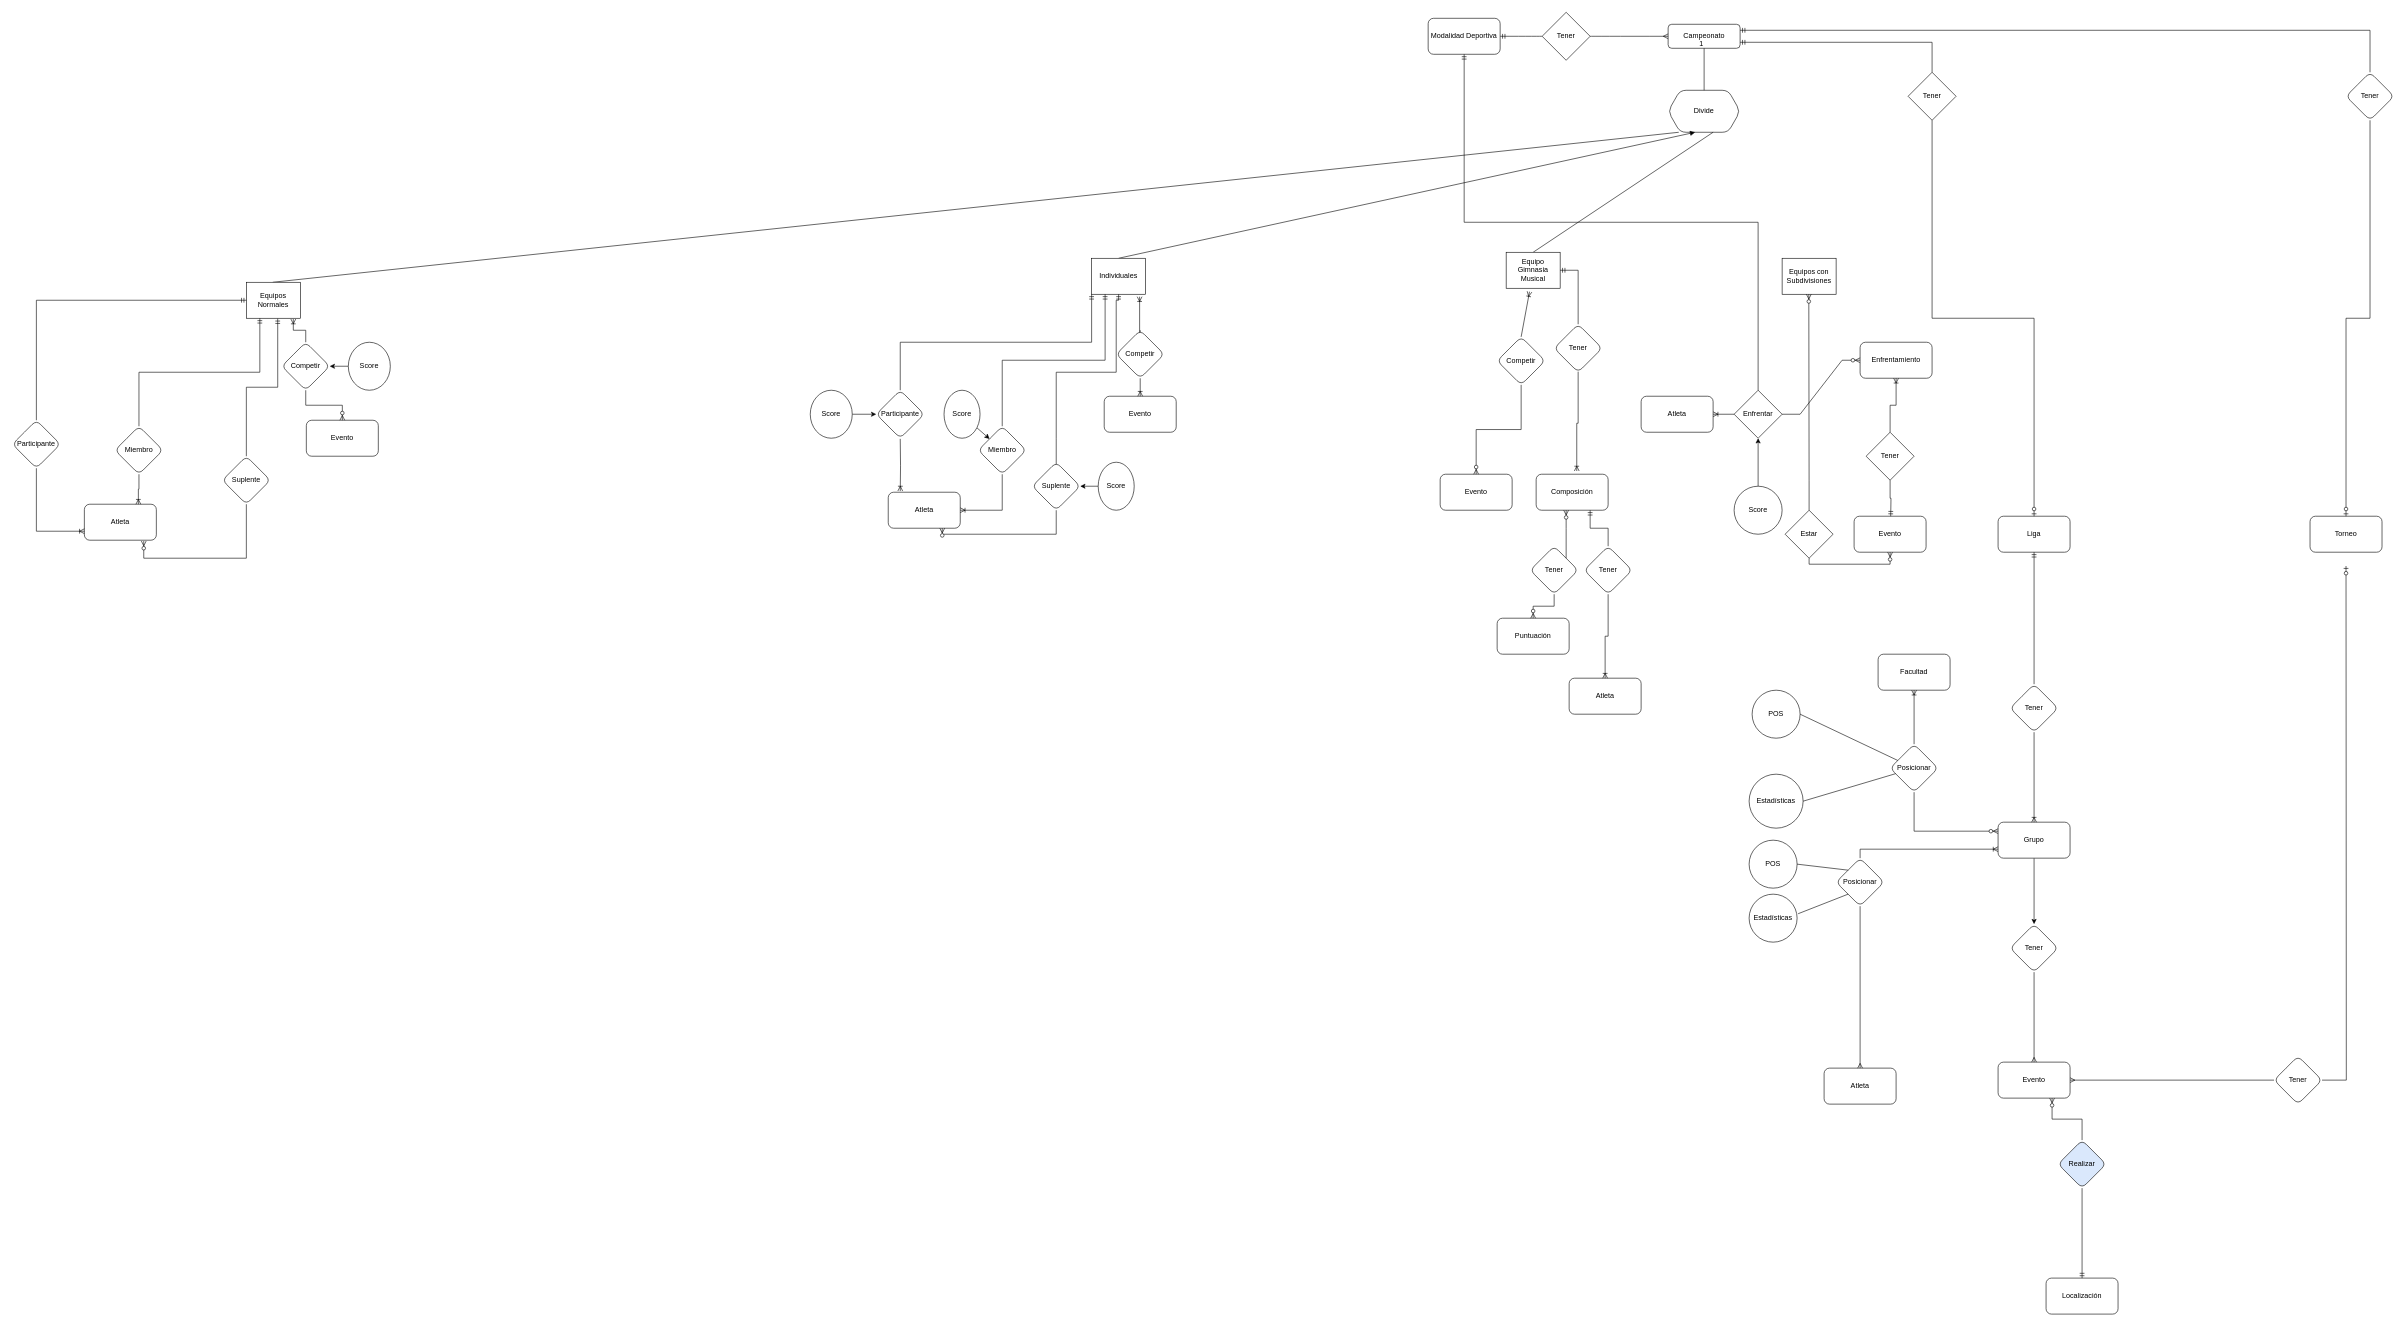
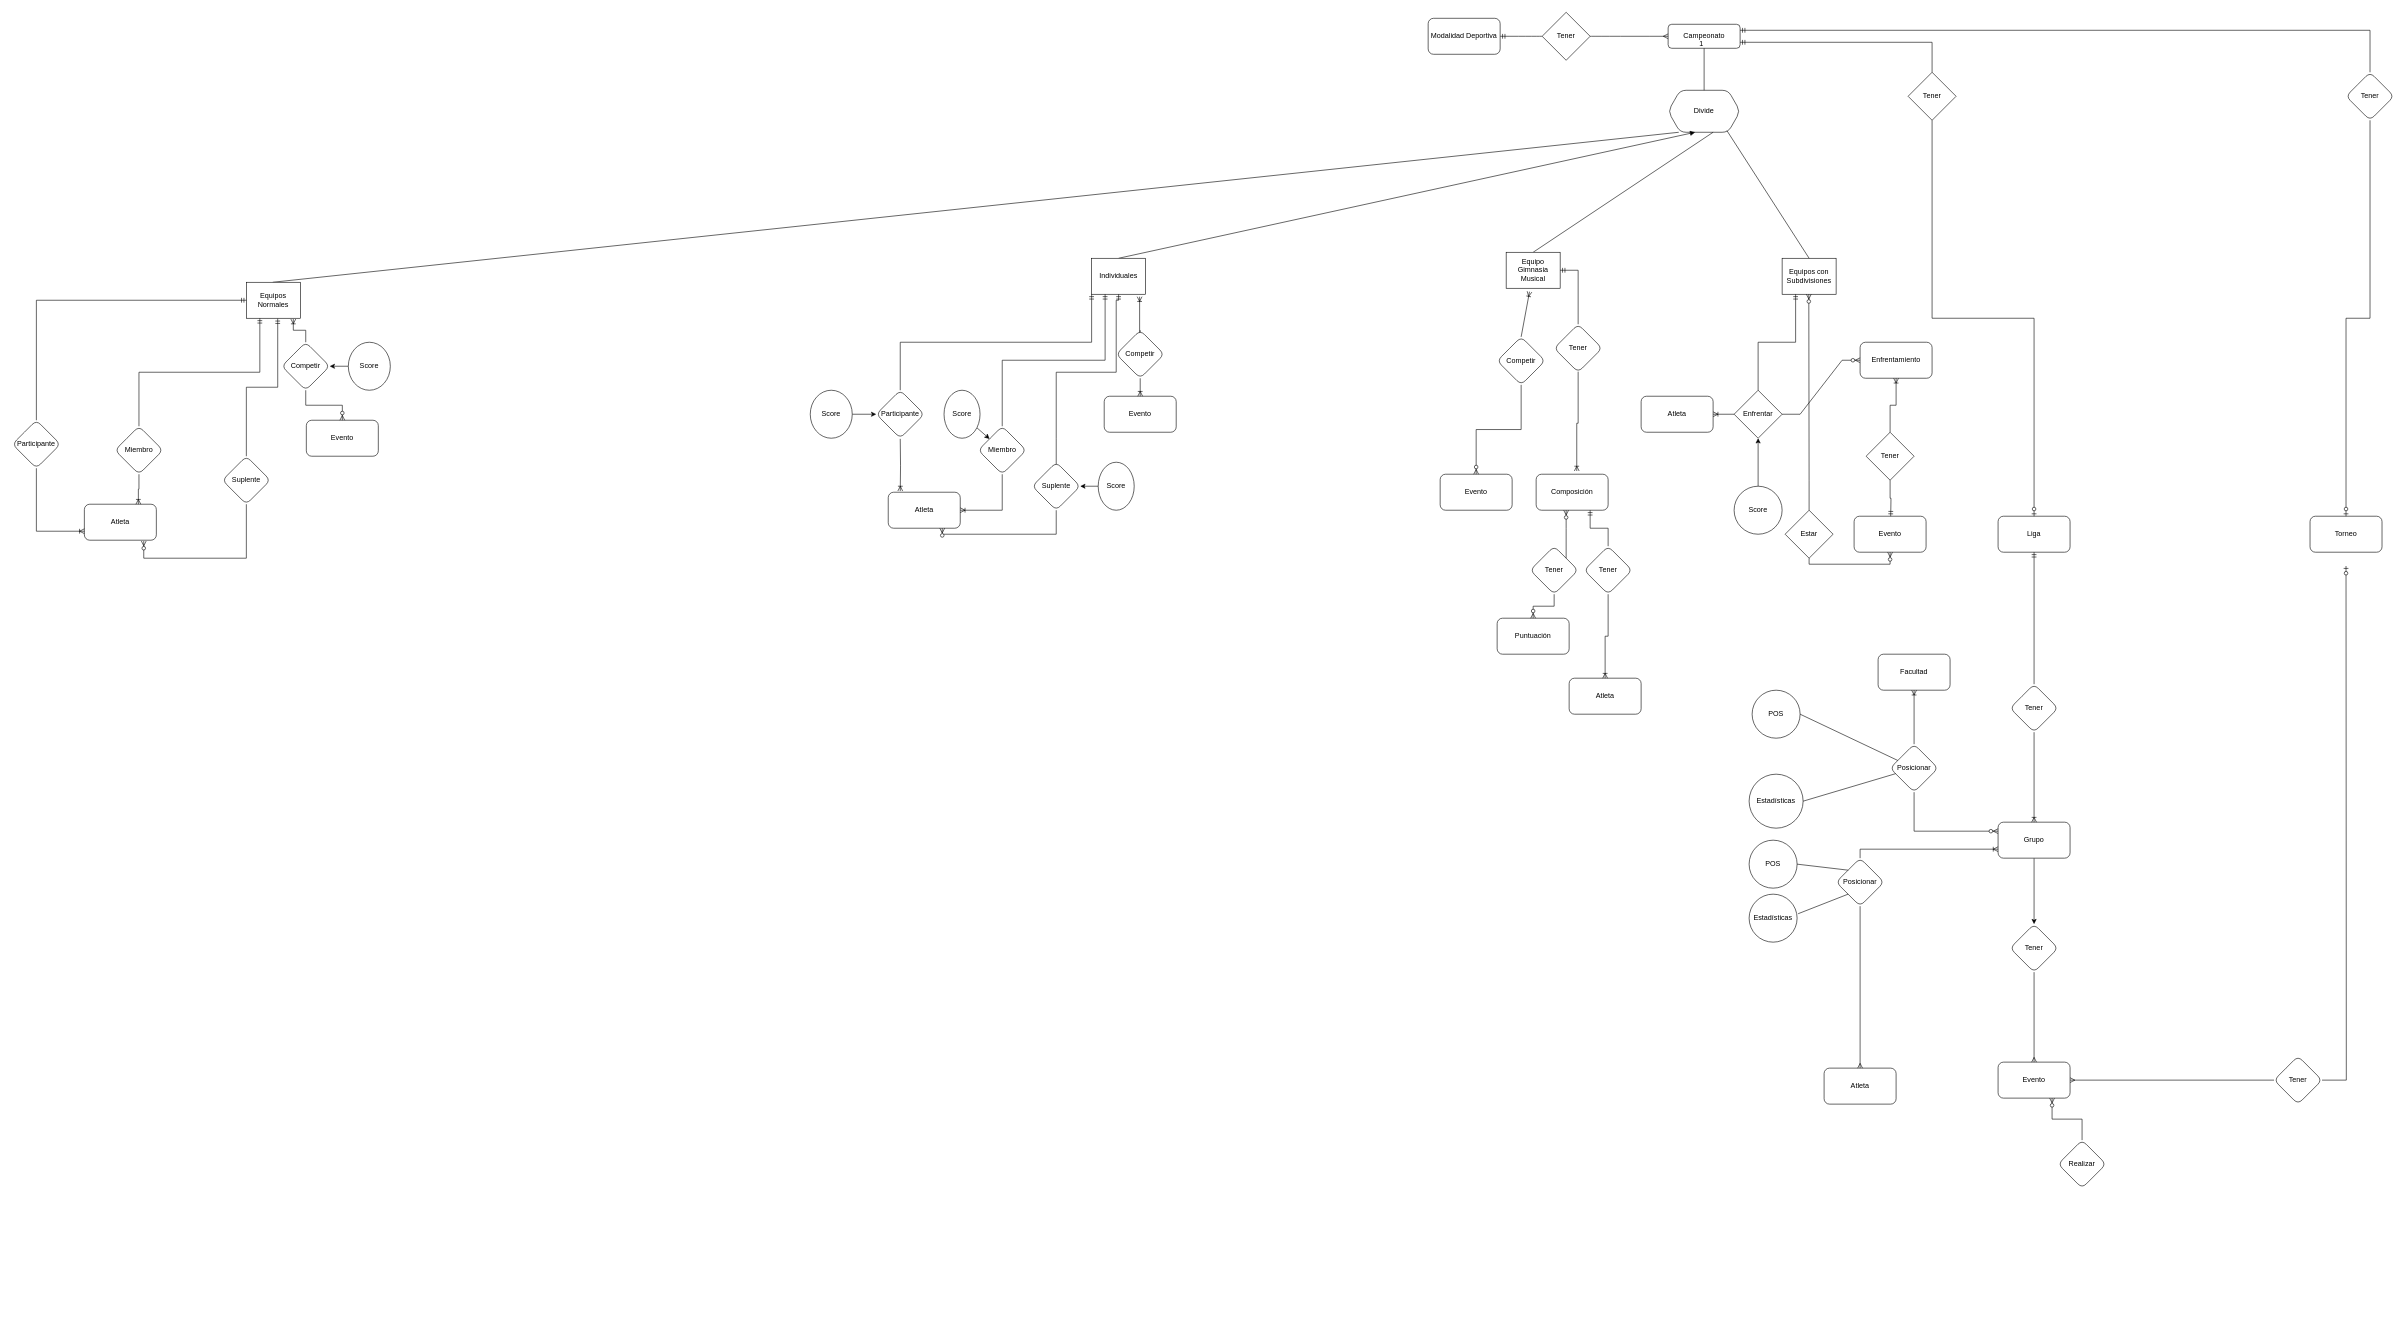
none -> (1768, 194)
(1588, 222) -> (1796, 338)
(2082, 1164) -> (2082, 1164)
(2082, 1233) -> none
(2082, 1296) -> none
